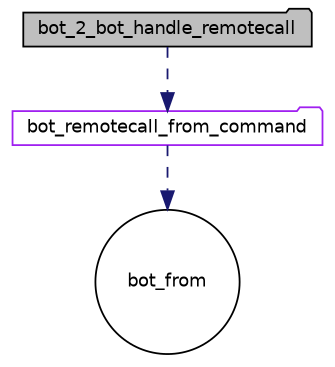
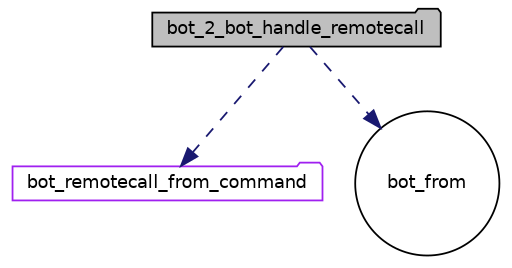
(168, 168) -> (339, 81)
